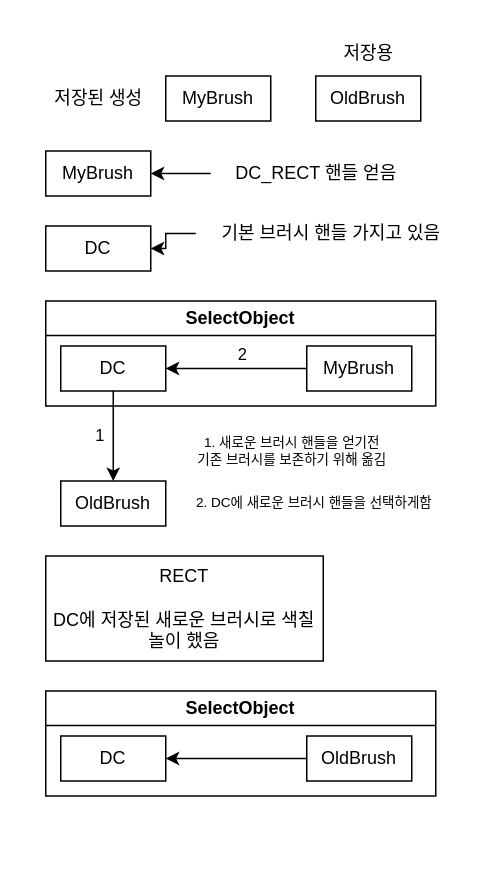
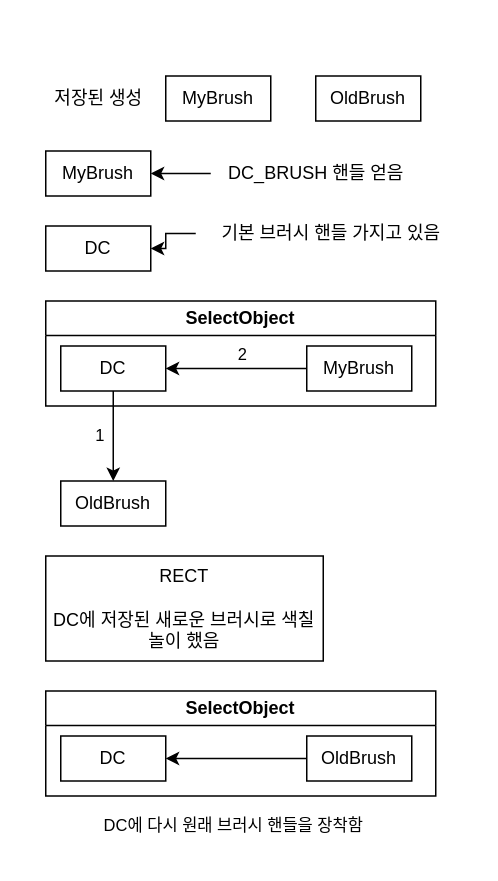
(368, 53) -> none
(317, 173) -> (317, 173)
(292, 451) -> none
(316, 503) -> none
none -> (233, 826)
